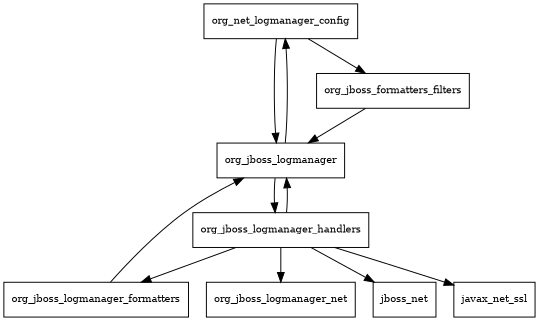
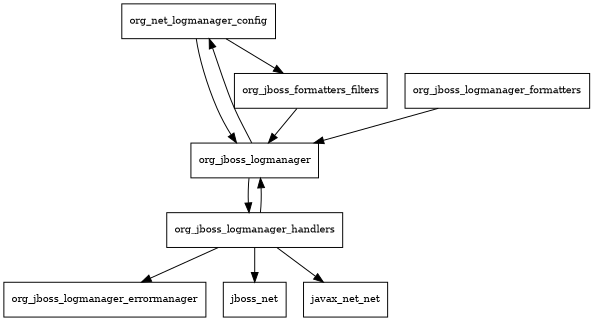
(193, 263) -> none
(281, 300) -> (105, 300)
(494, 300) -> (346, 300)
